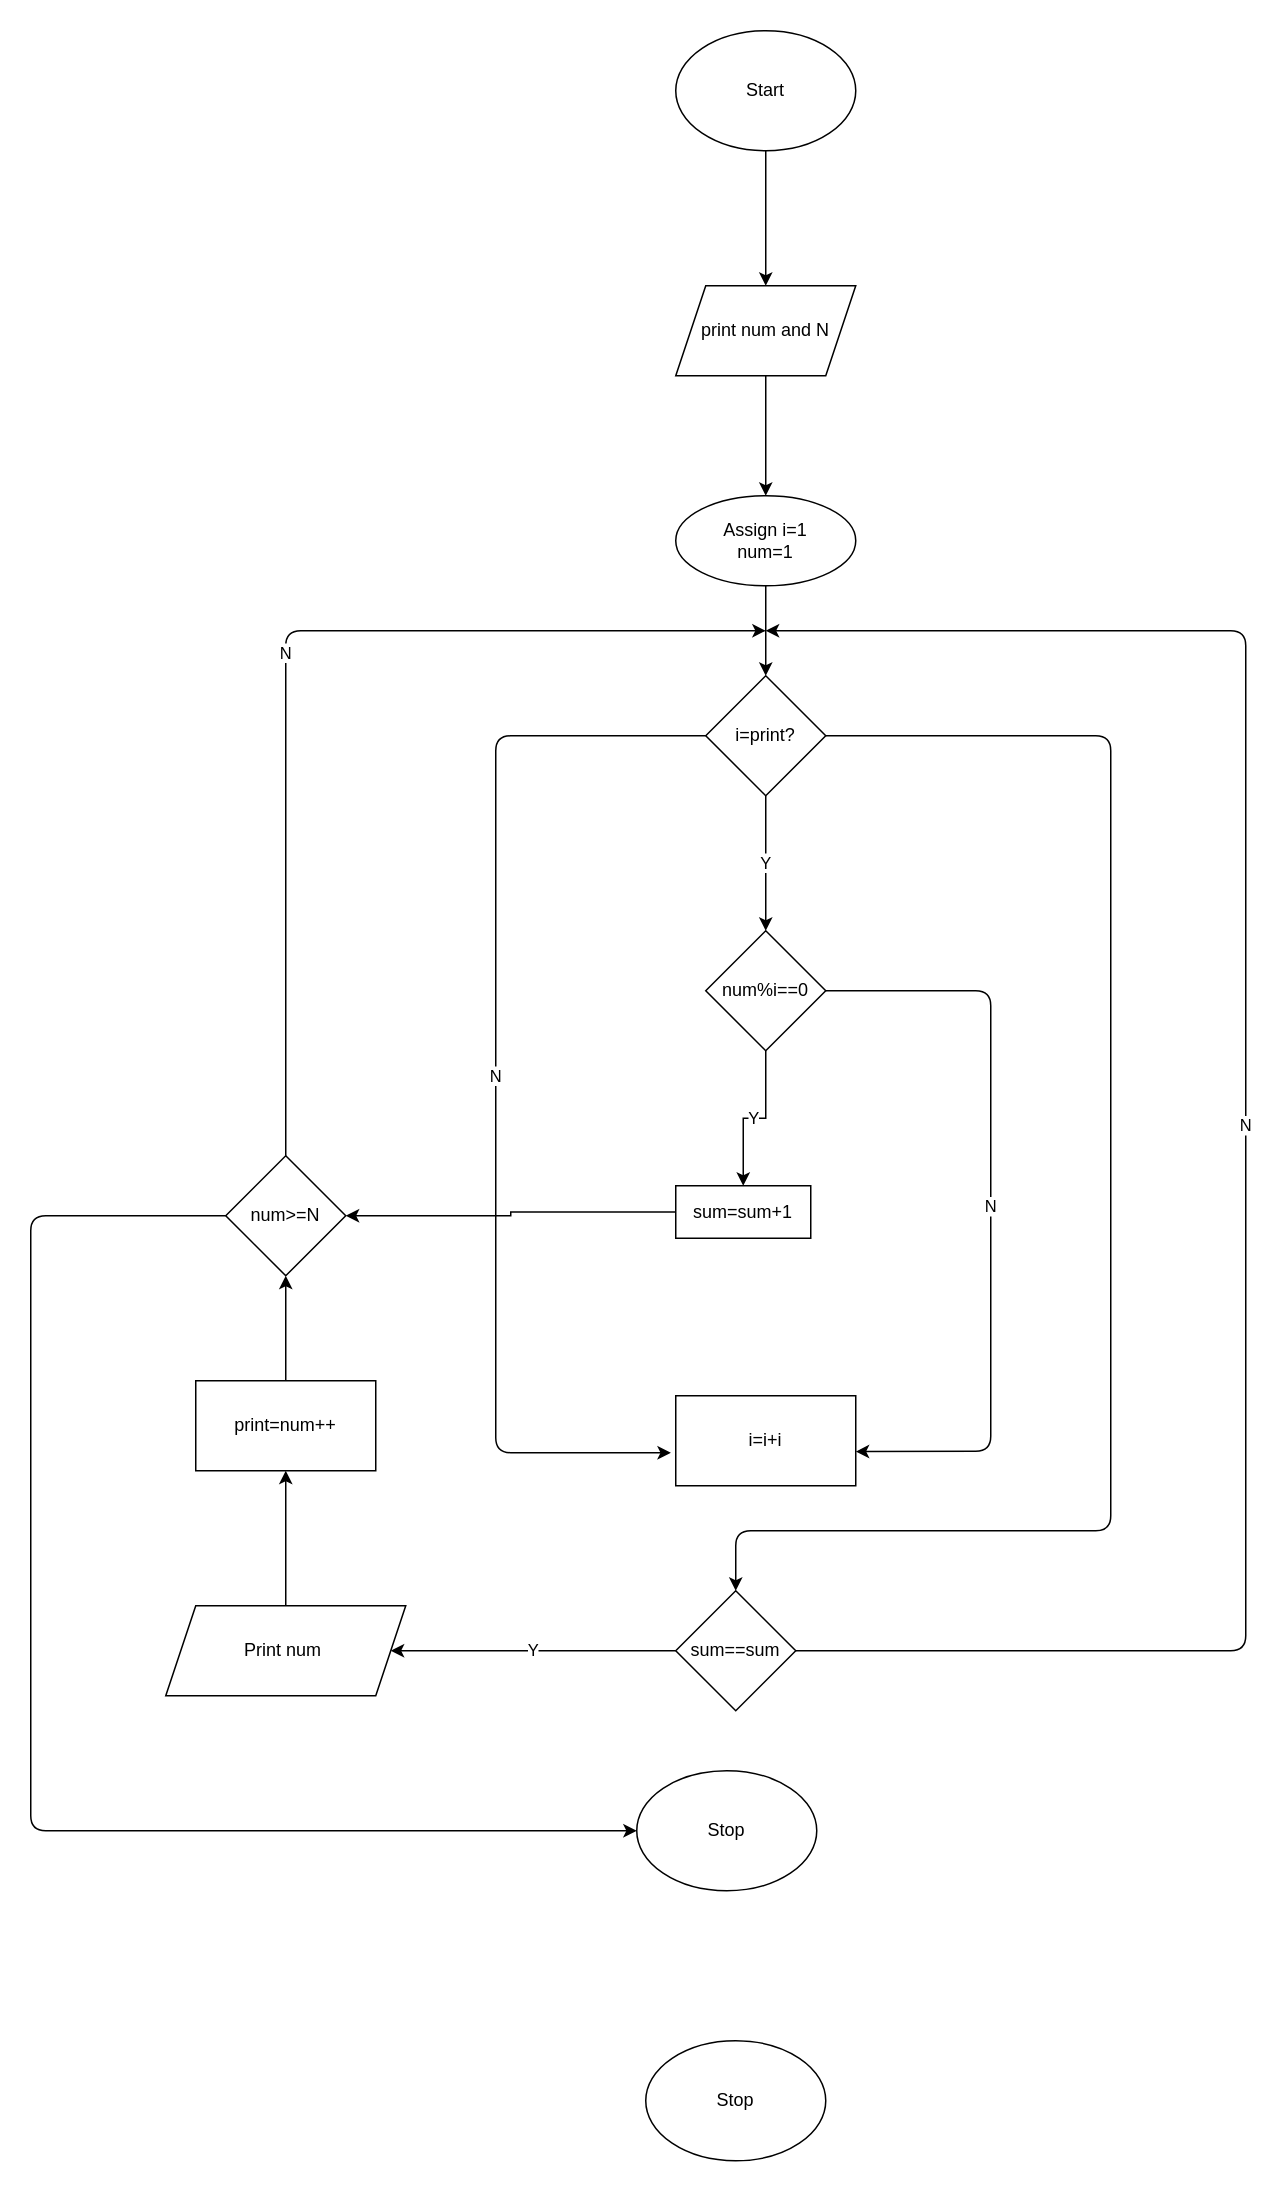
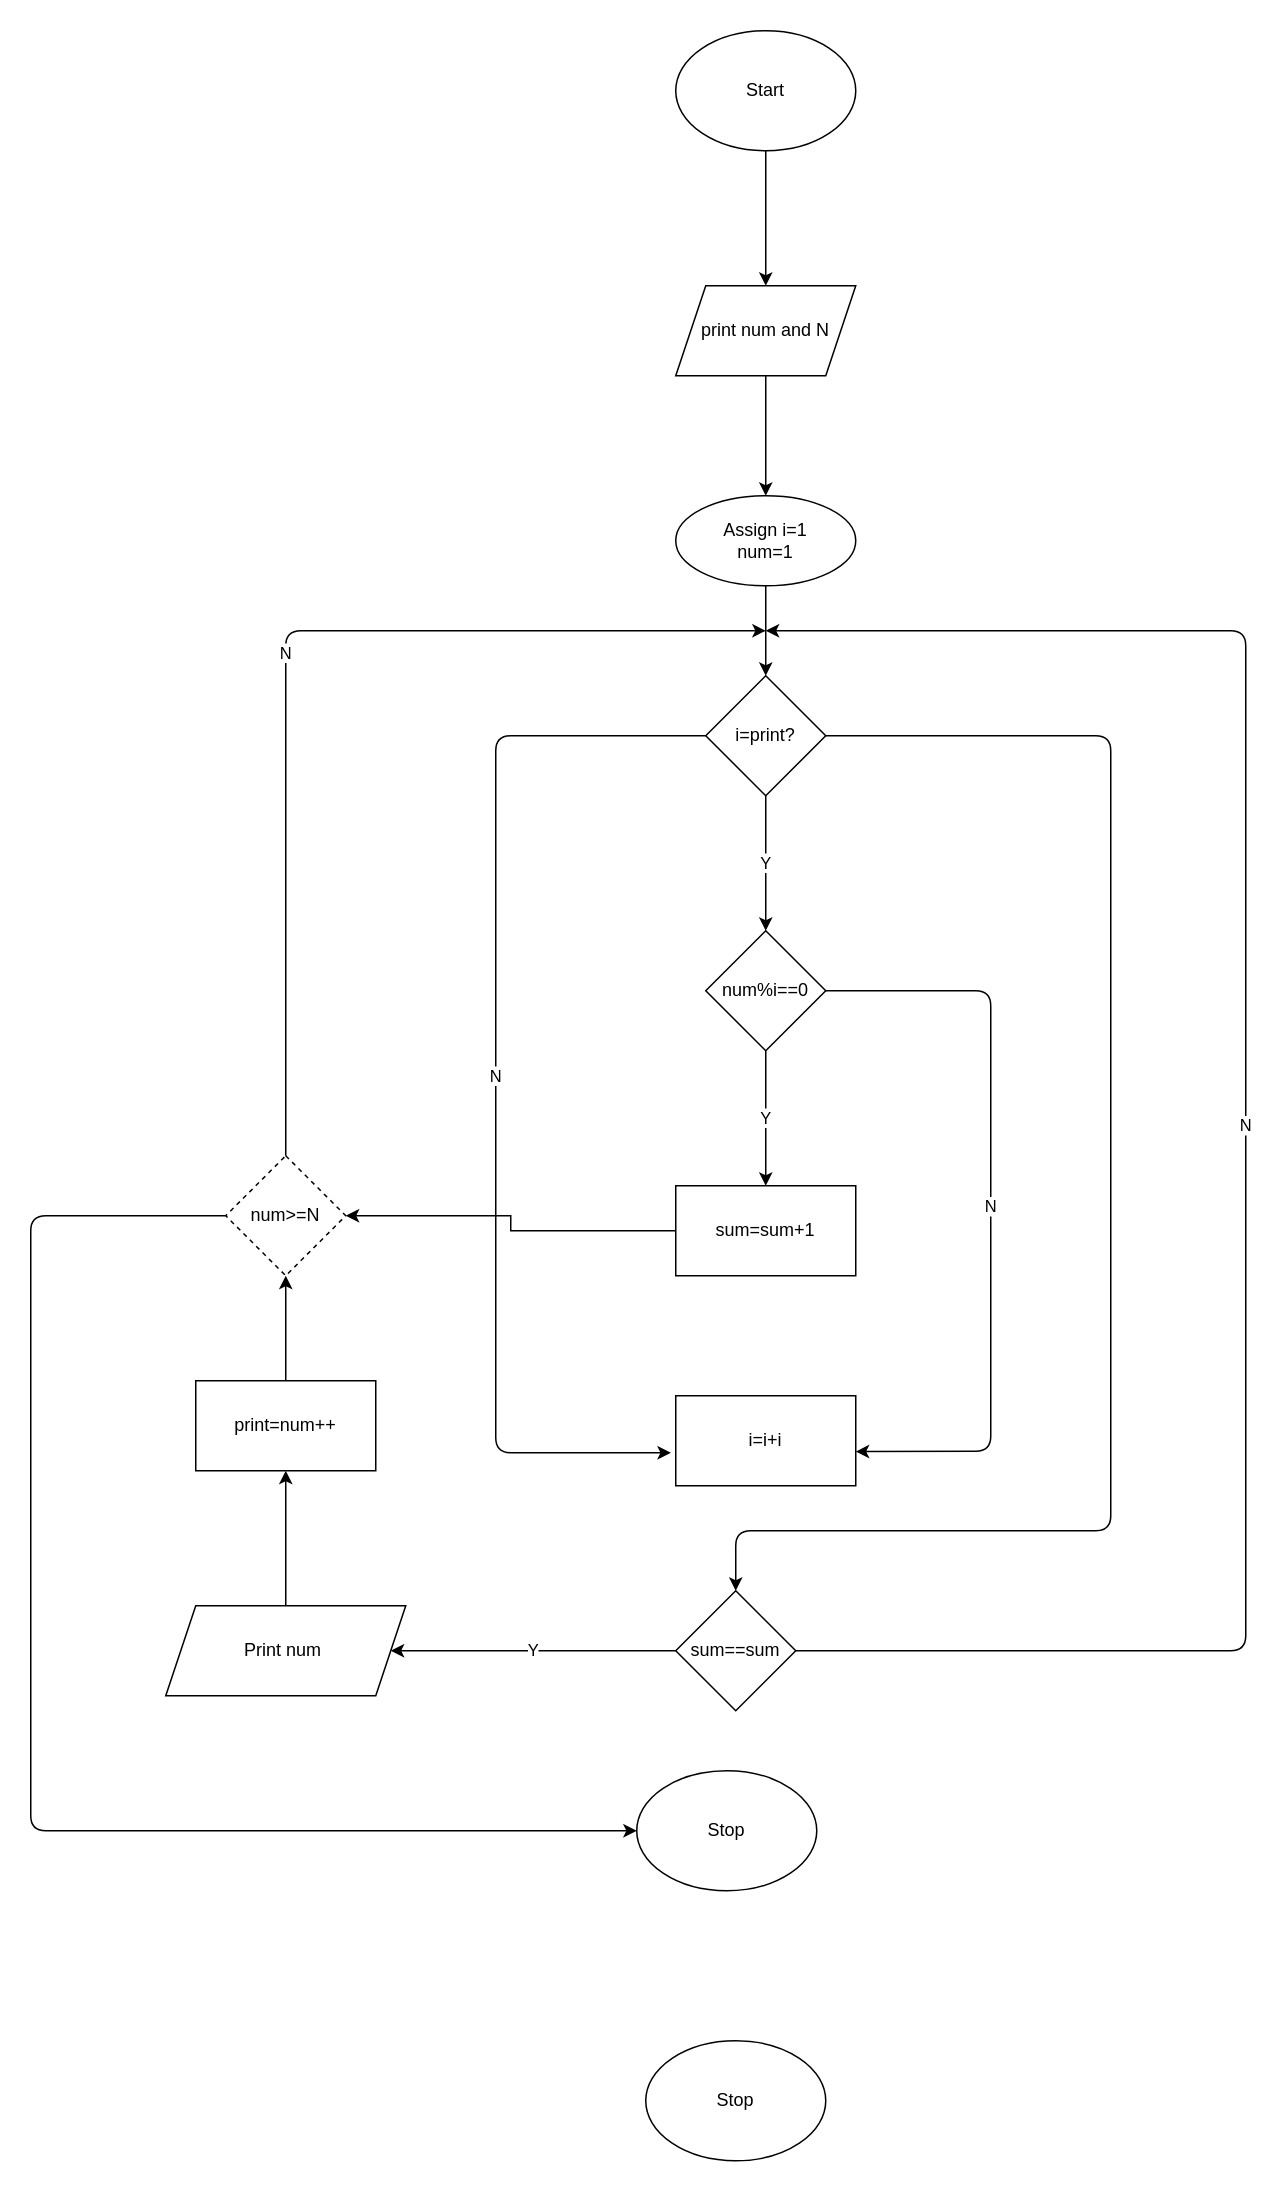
(743, 1212) -> (766, 1231)
(286, 1216) -> (286, 1216)
